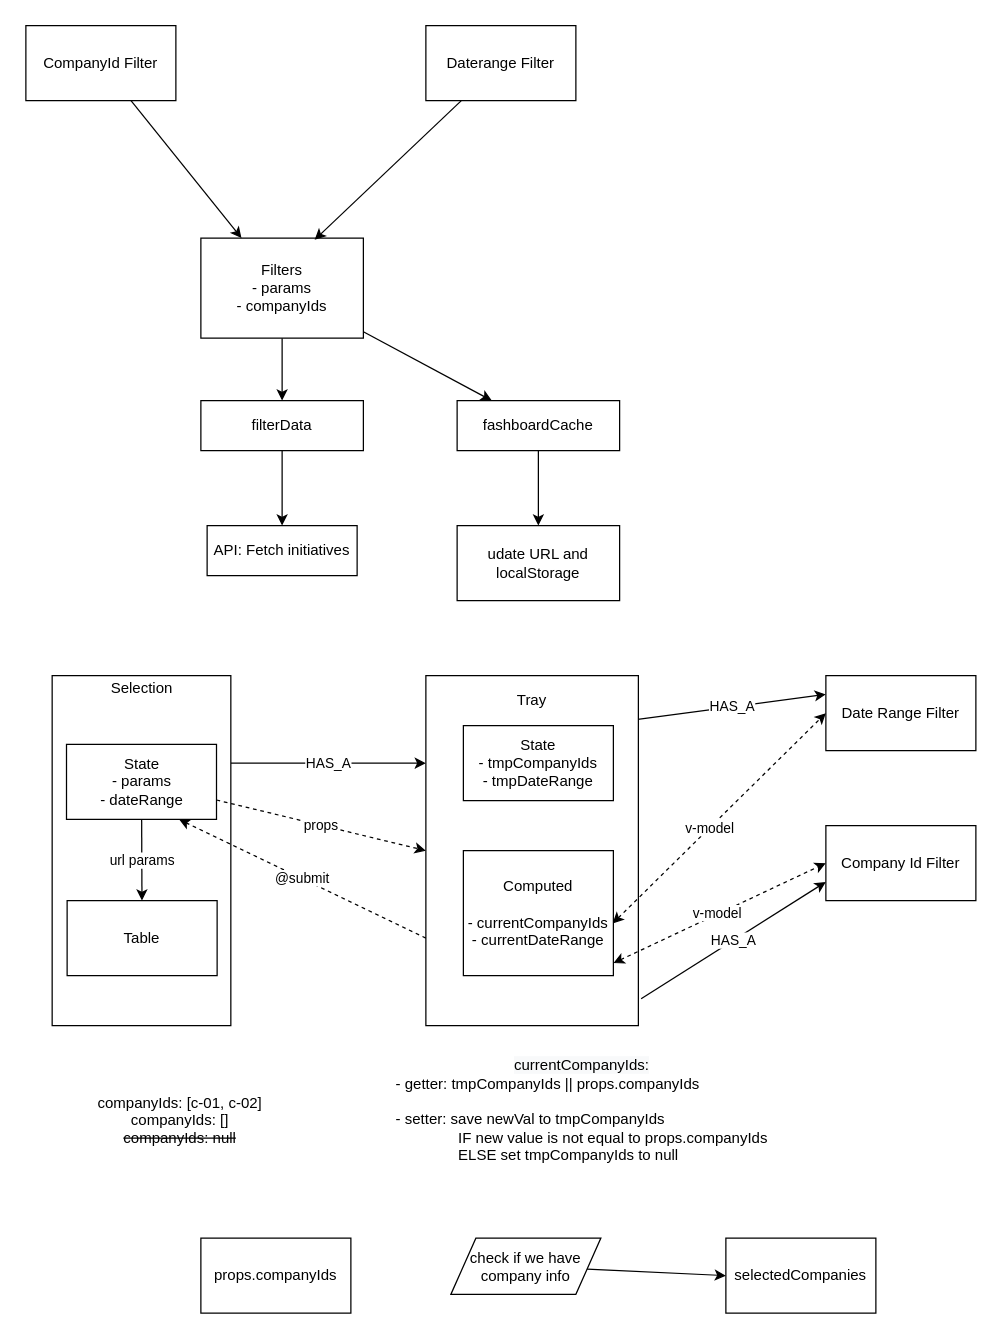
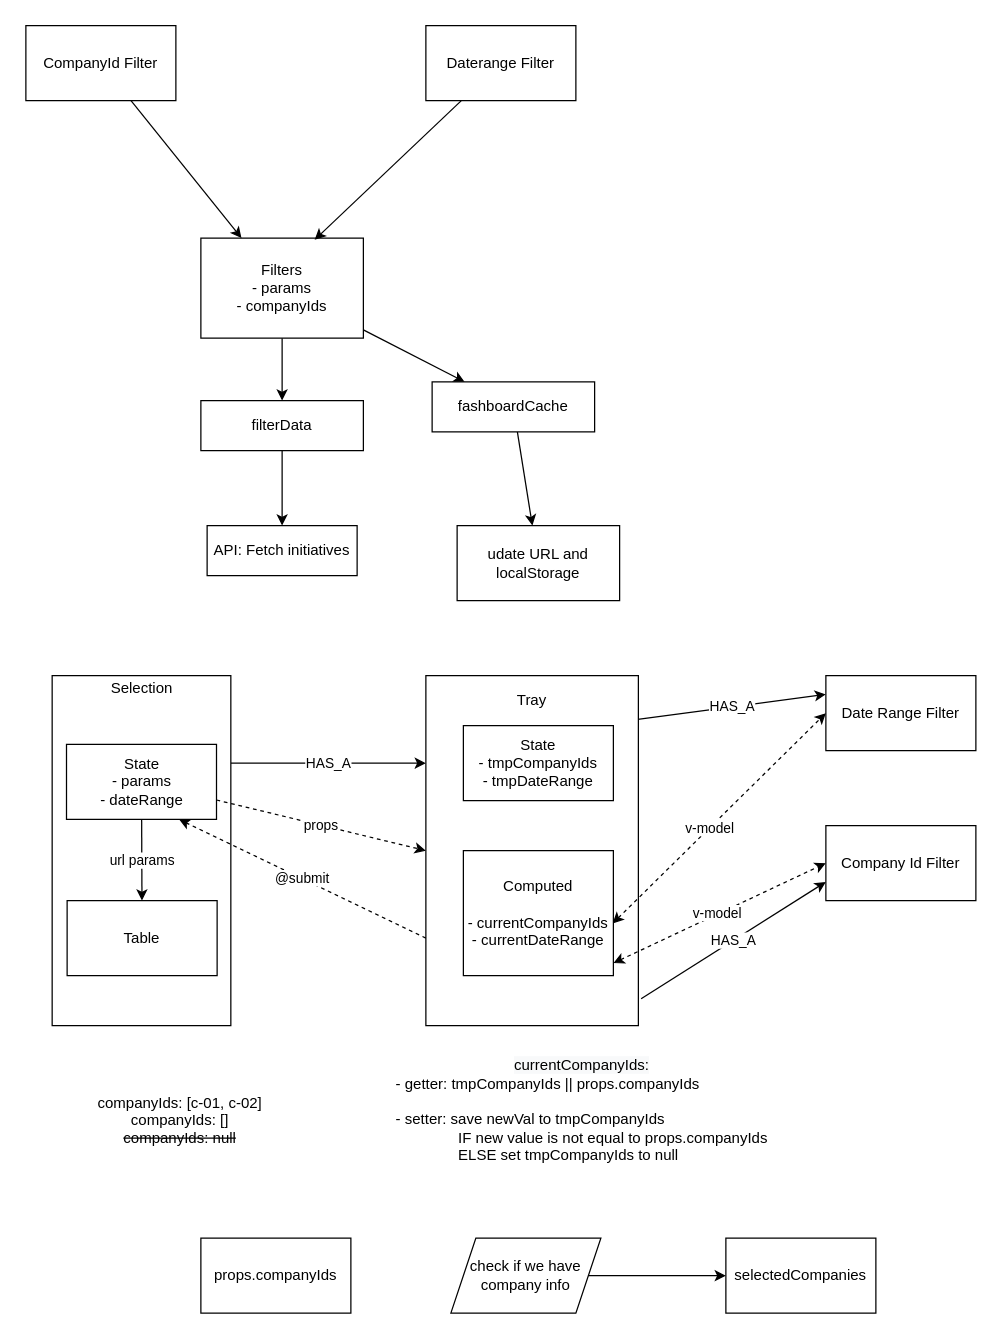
(538, 426) -> (513, 407)
(526, 1266) -> (526, 1276)
